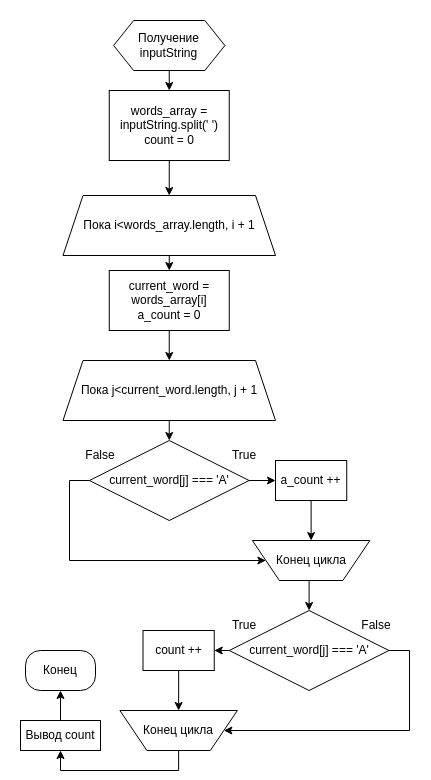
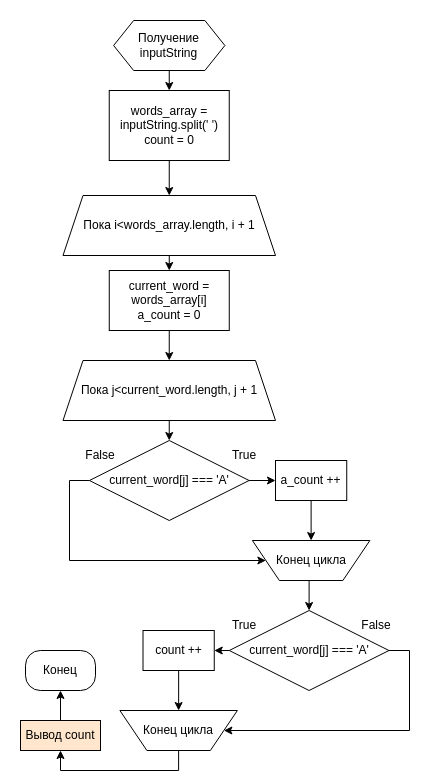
(61, 736) -> (61, 736)
